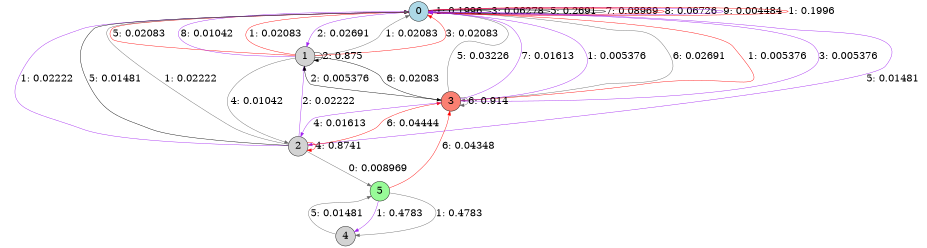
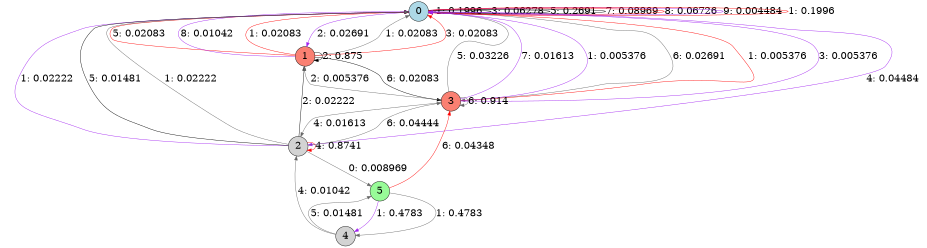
(305, 56) -> (305, 56)
(896, 79) -> (896, 79)
(368, 92) -> (368, 92)
(229, 96) -> (300, 207)
(301, 103) -> (301, 103)
(368, 110) -> (368, 110)
(374, 129) -> (374, 129)
